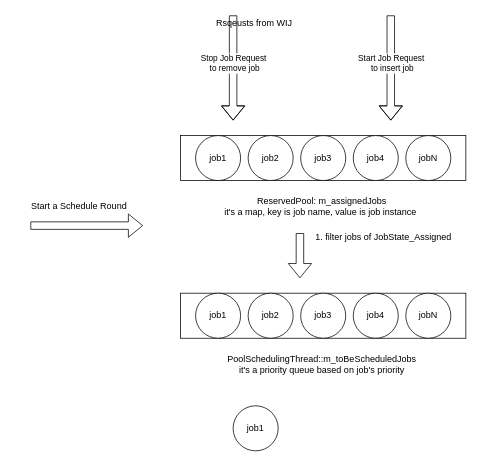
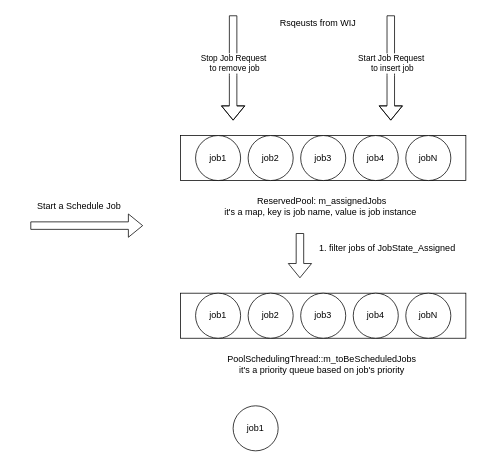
(255, 23) -> (319, 23)
(79, 207) -> (79, 207)
(383, 237) -> (387, 248)
